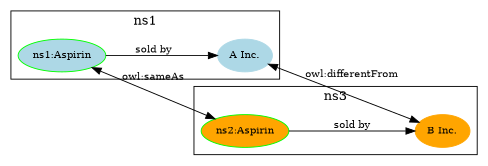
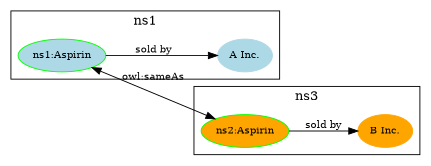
(344, 93) -> none
